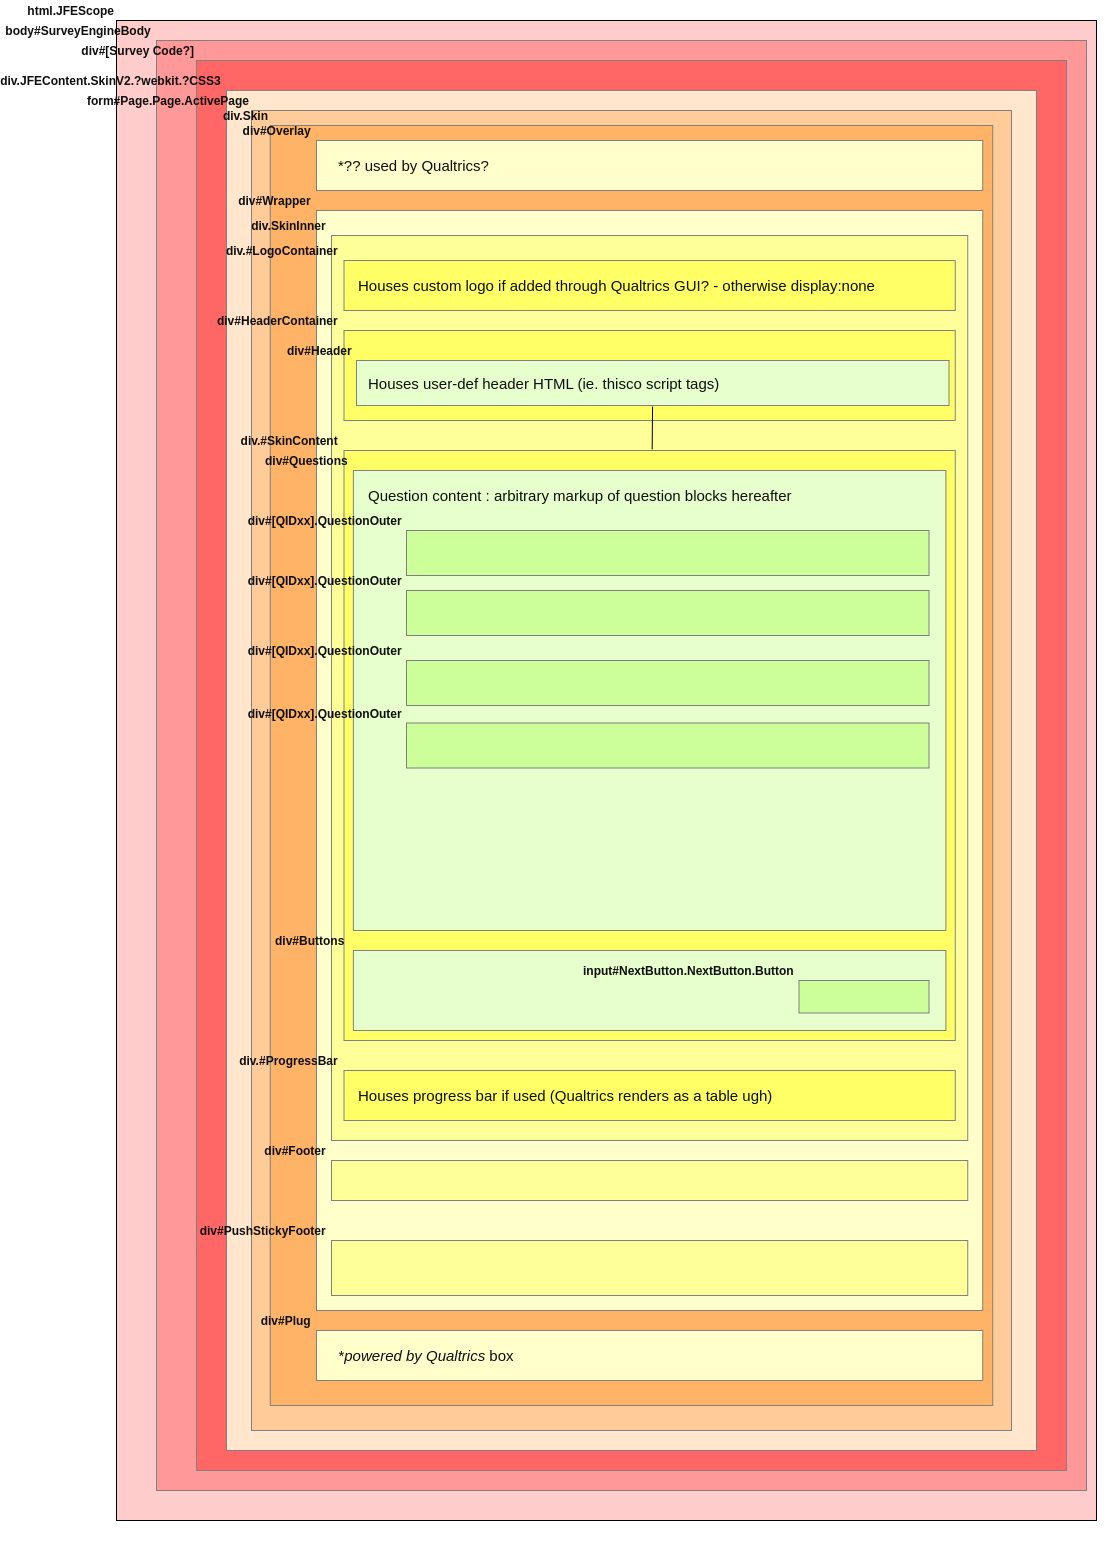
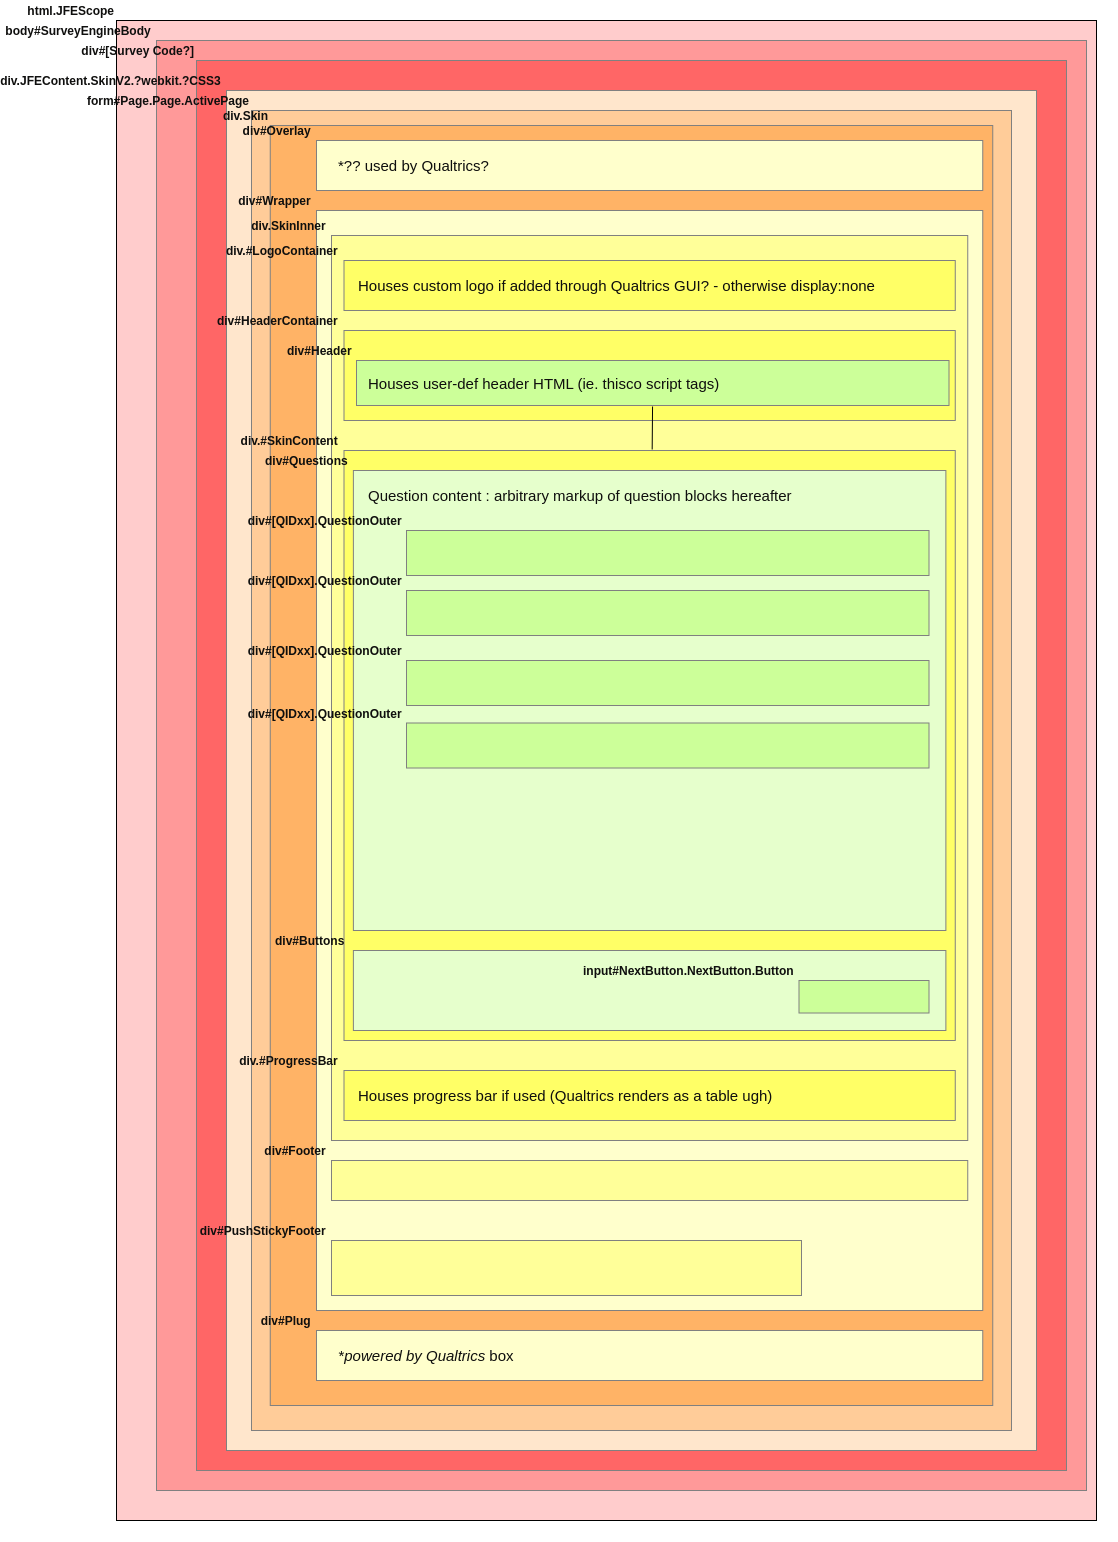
(653, 383) -> (653, 383)
(650, 1268) -> (567, 1268)
